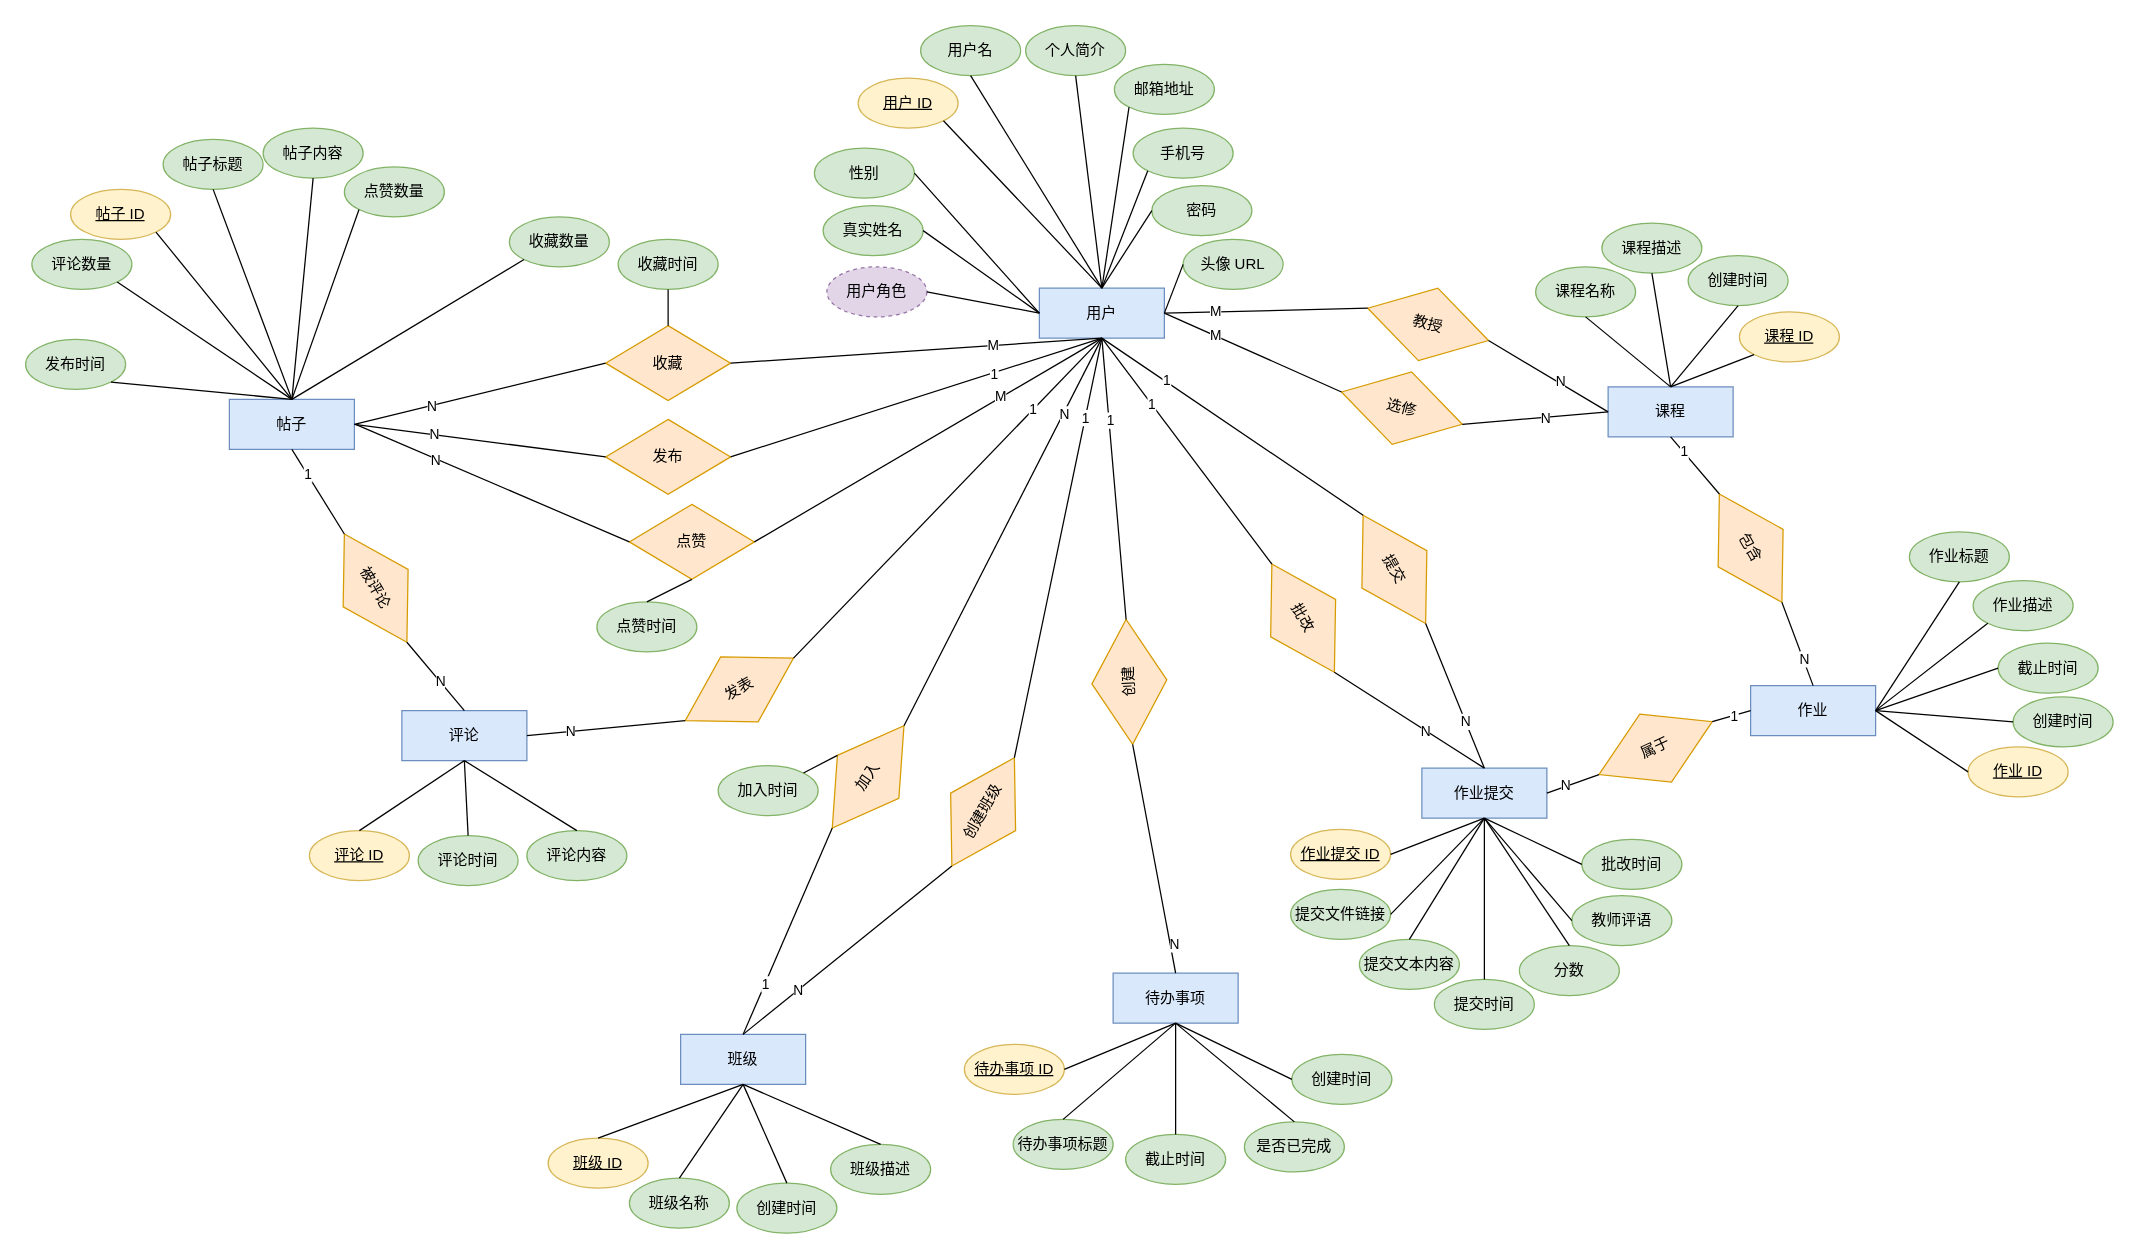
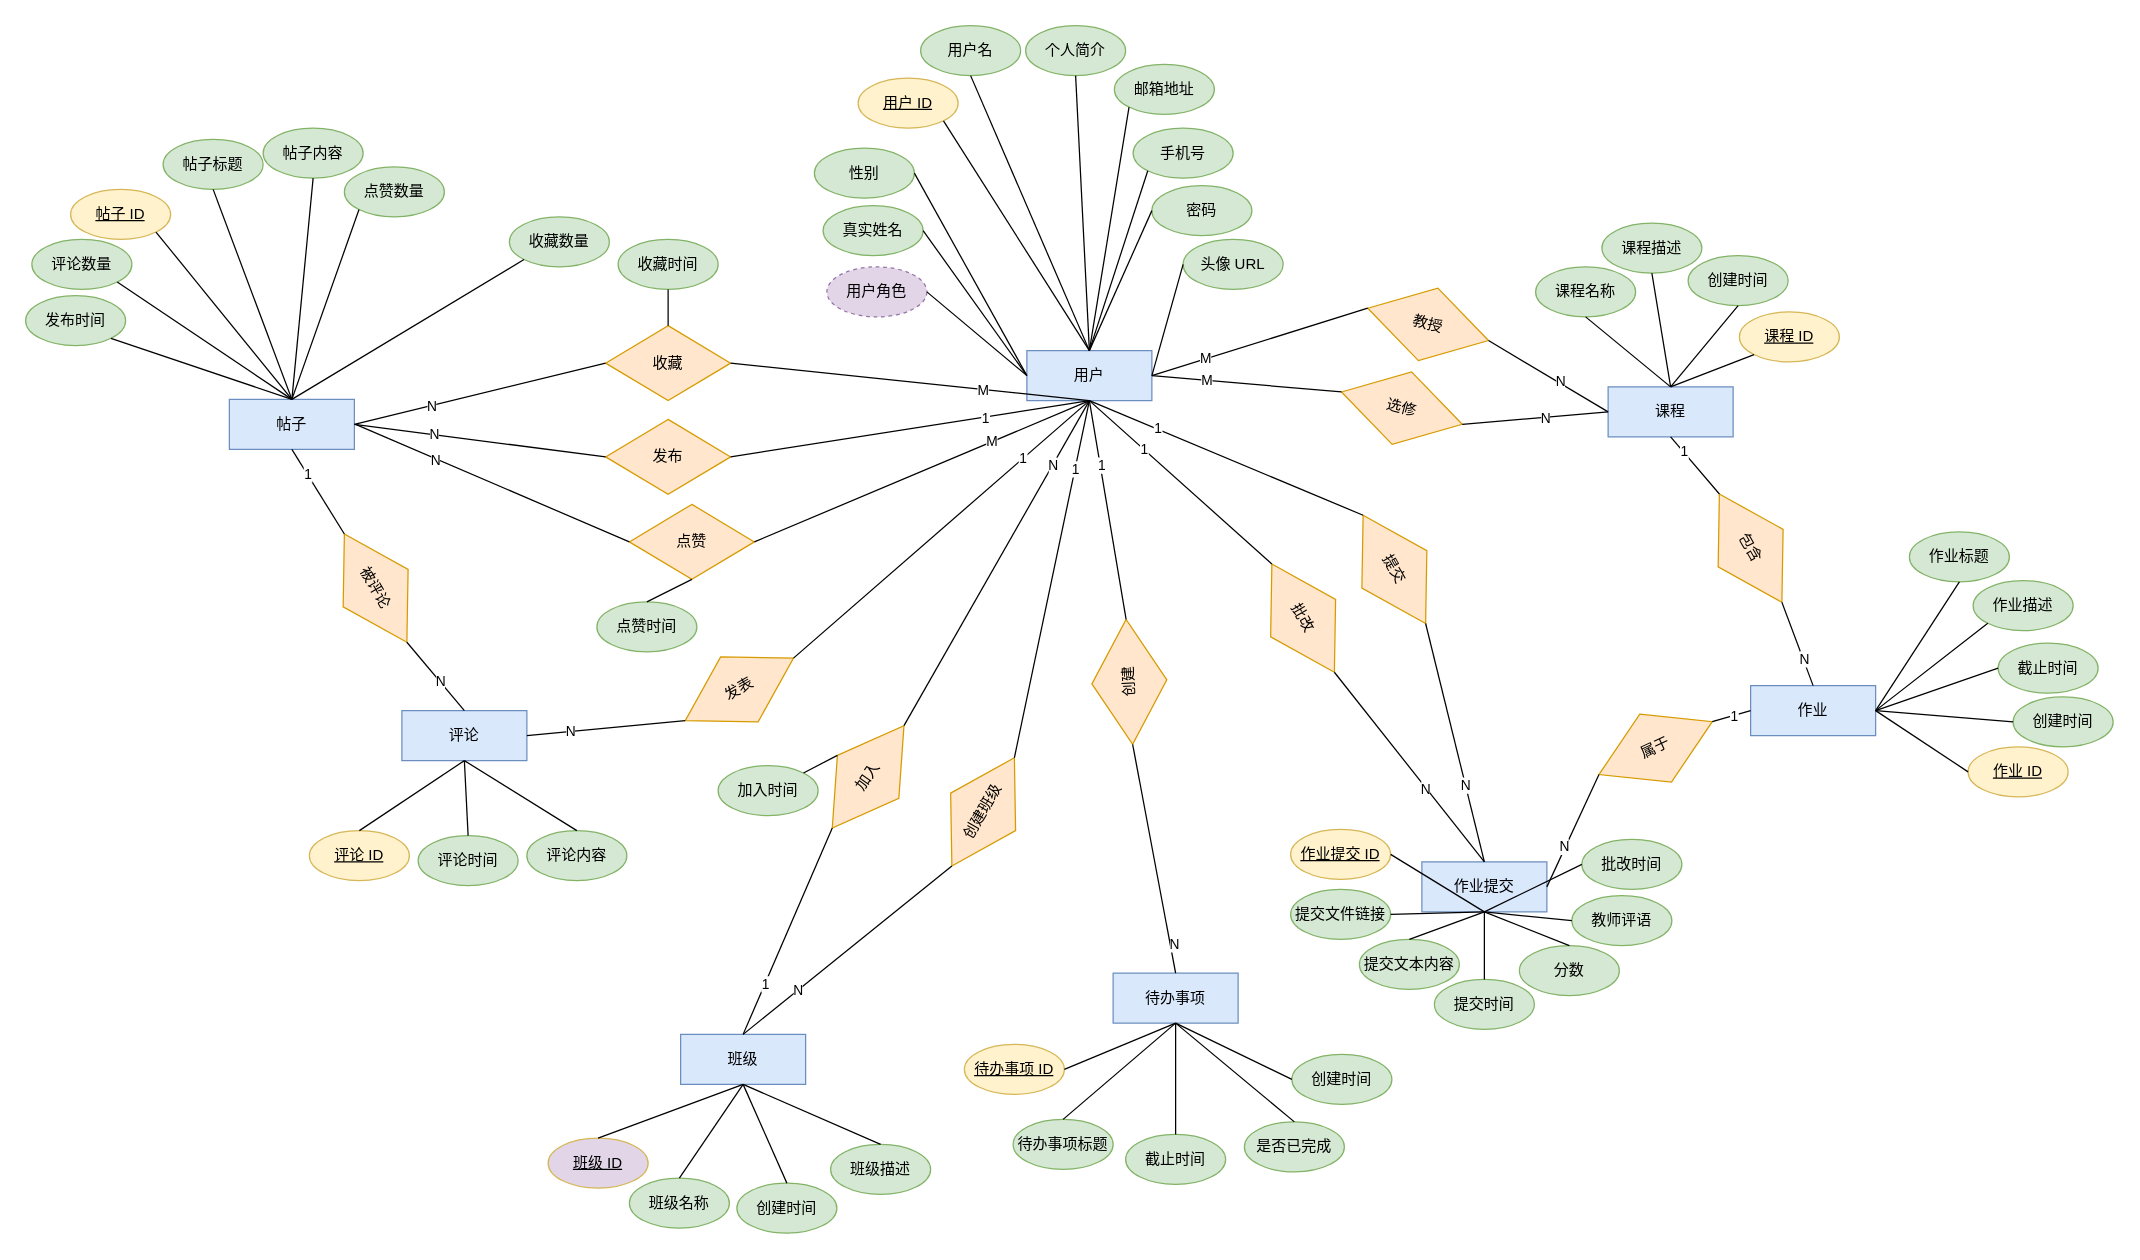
(1102, 313) -> (1089, 376)
(76, 364) -> (76, 321)
(1484, 793) -> (1484, 887)
(598, 1163) -> (598, 1163)
